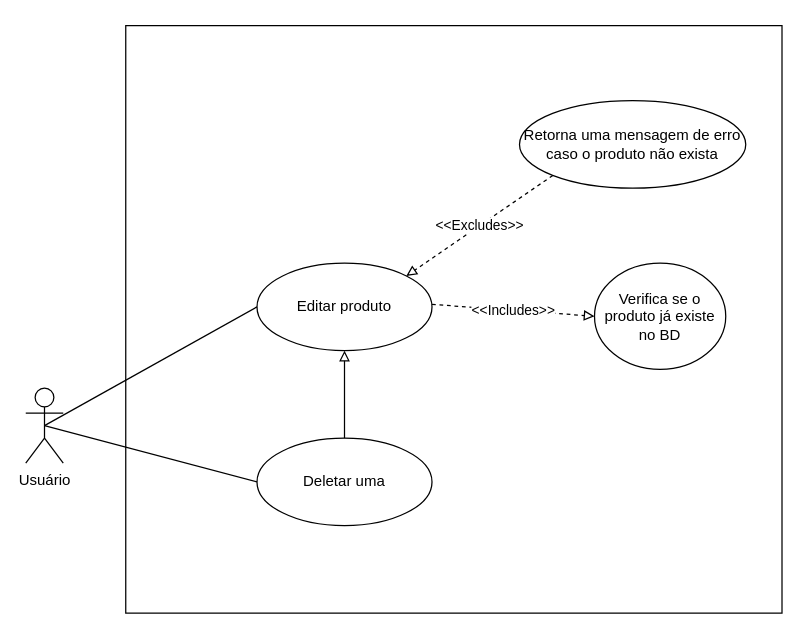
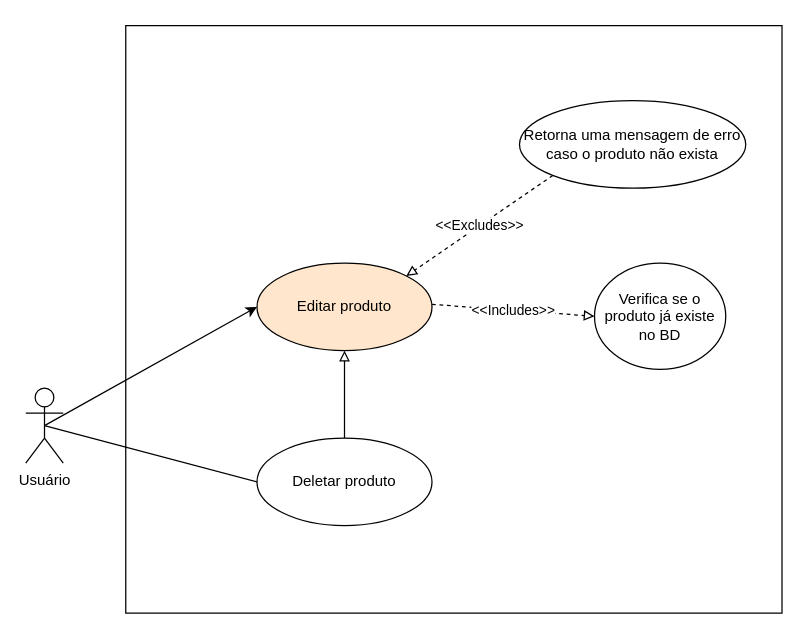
(344, 307) -> (344, 307)
(252, 310) -> (249, 311)
(344, 482) -> (344, 482)
